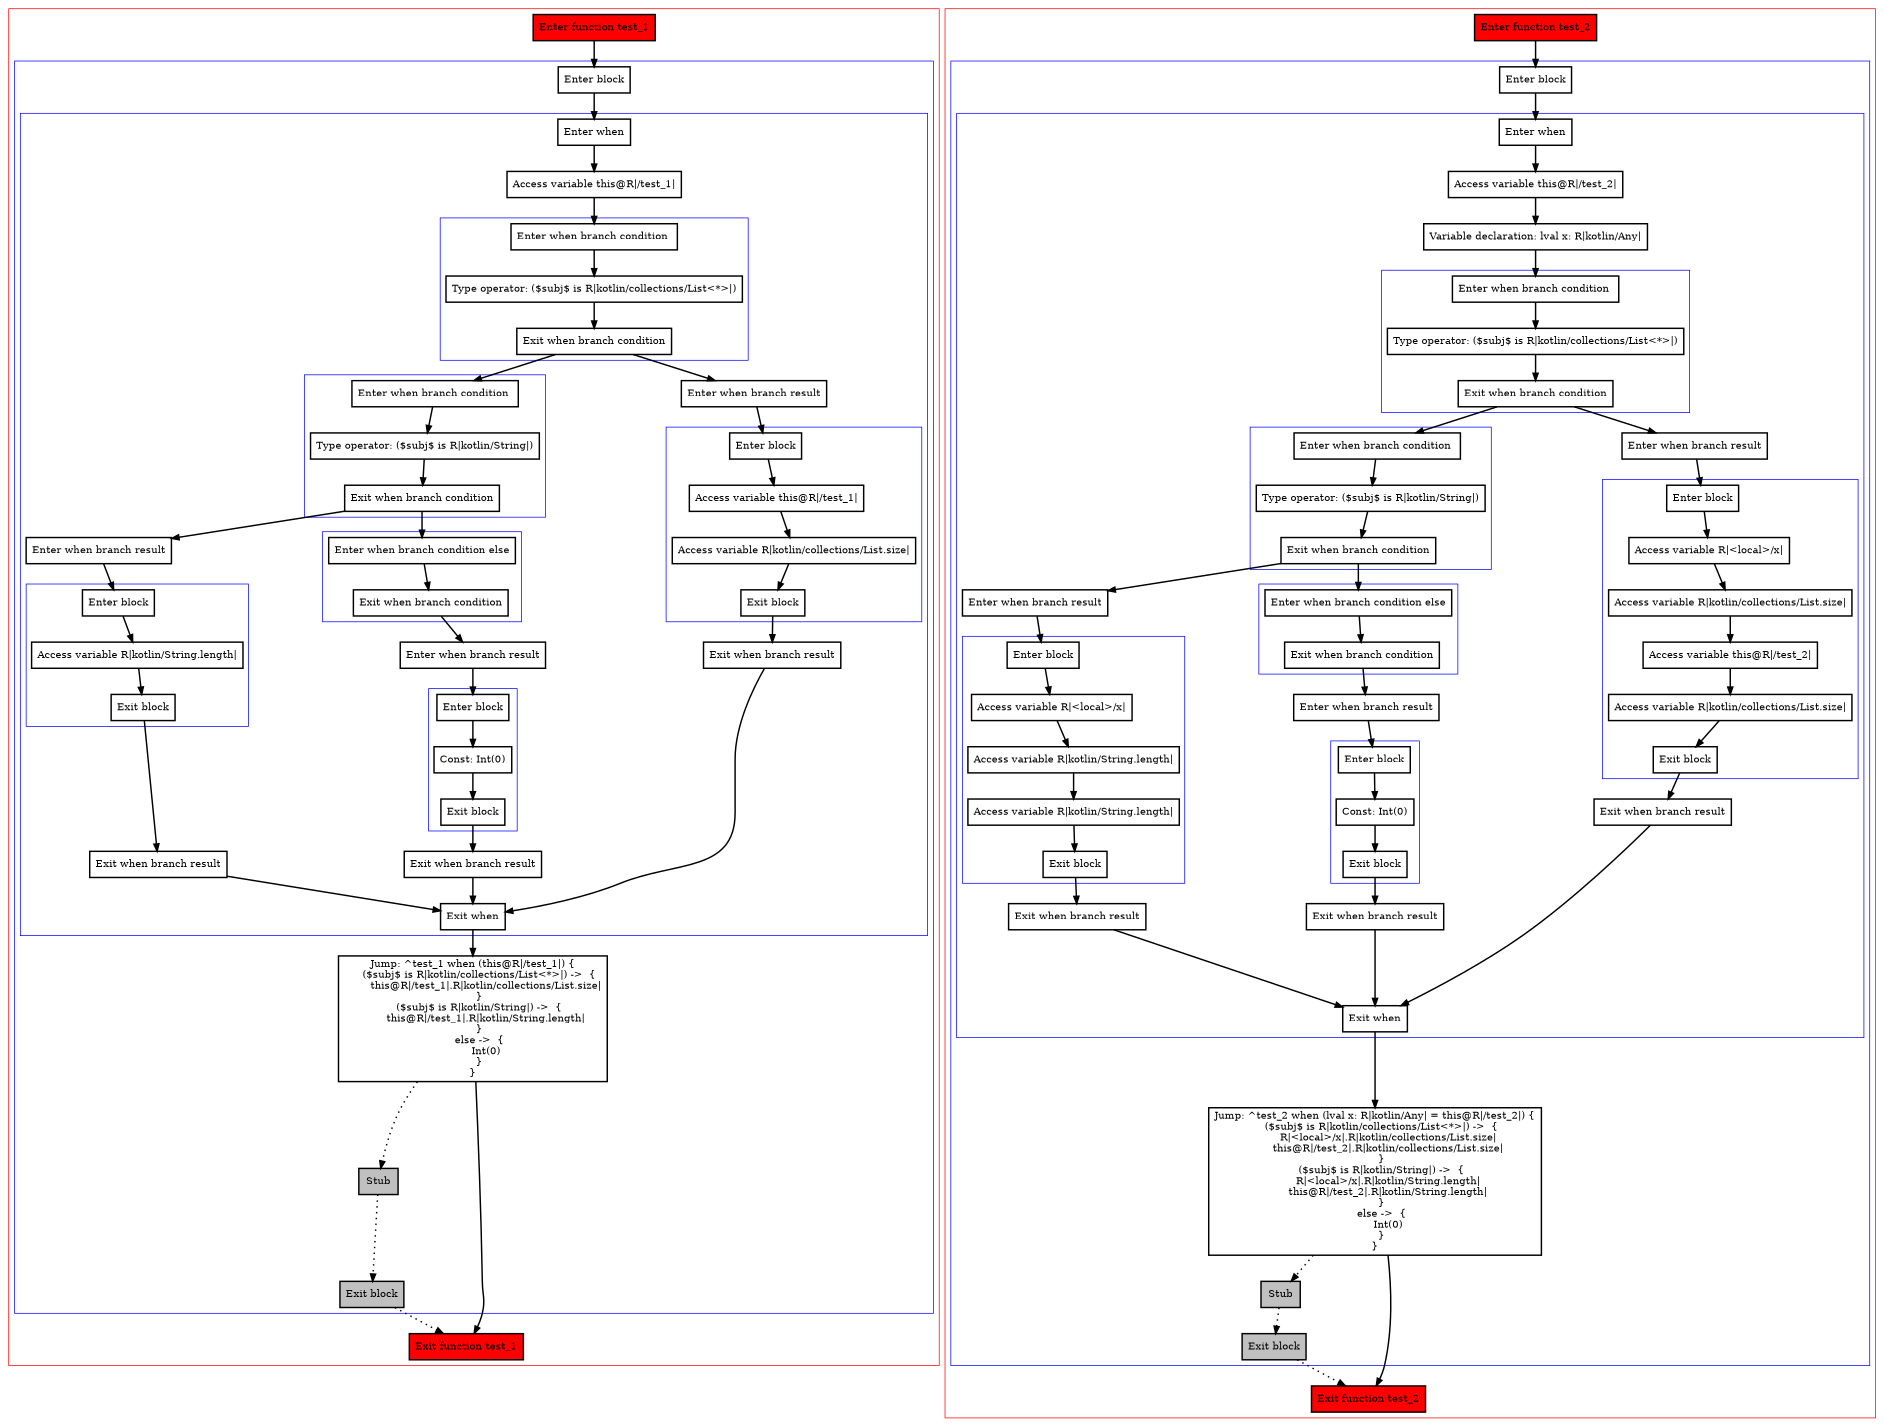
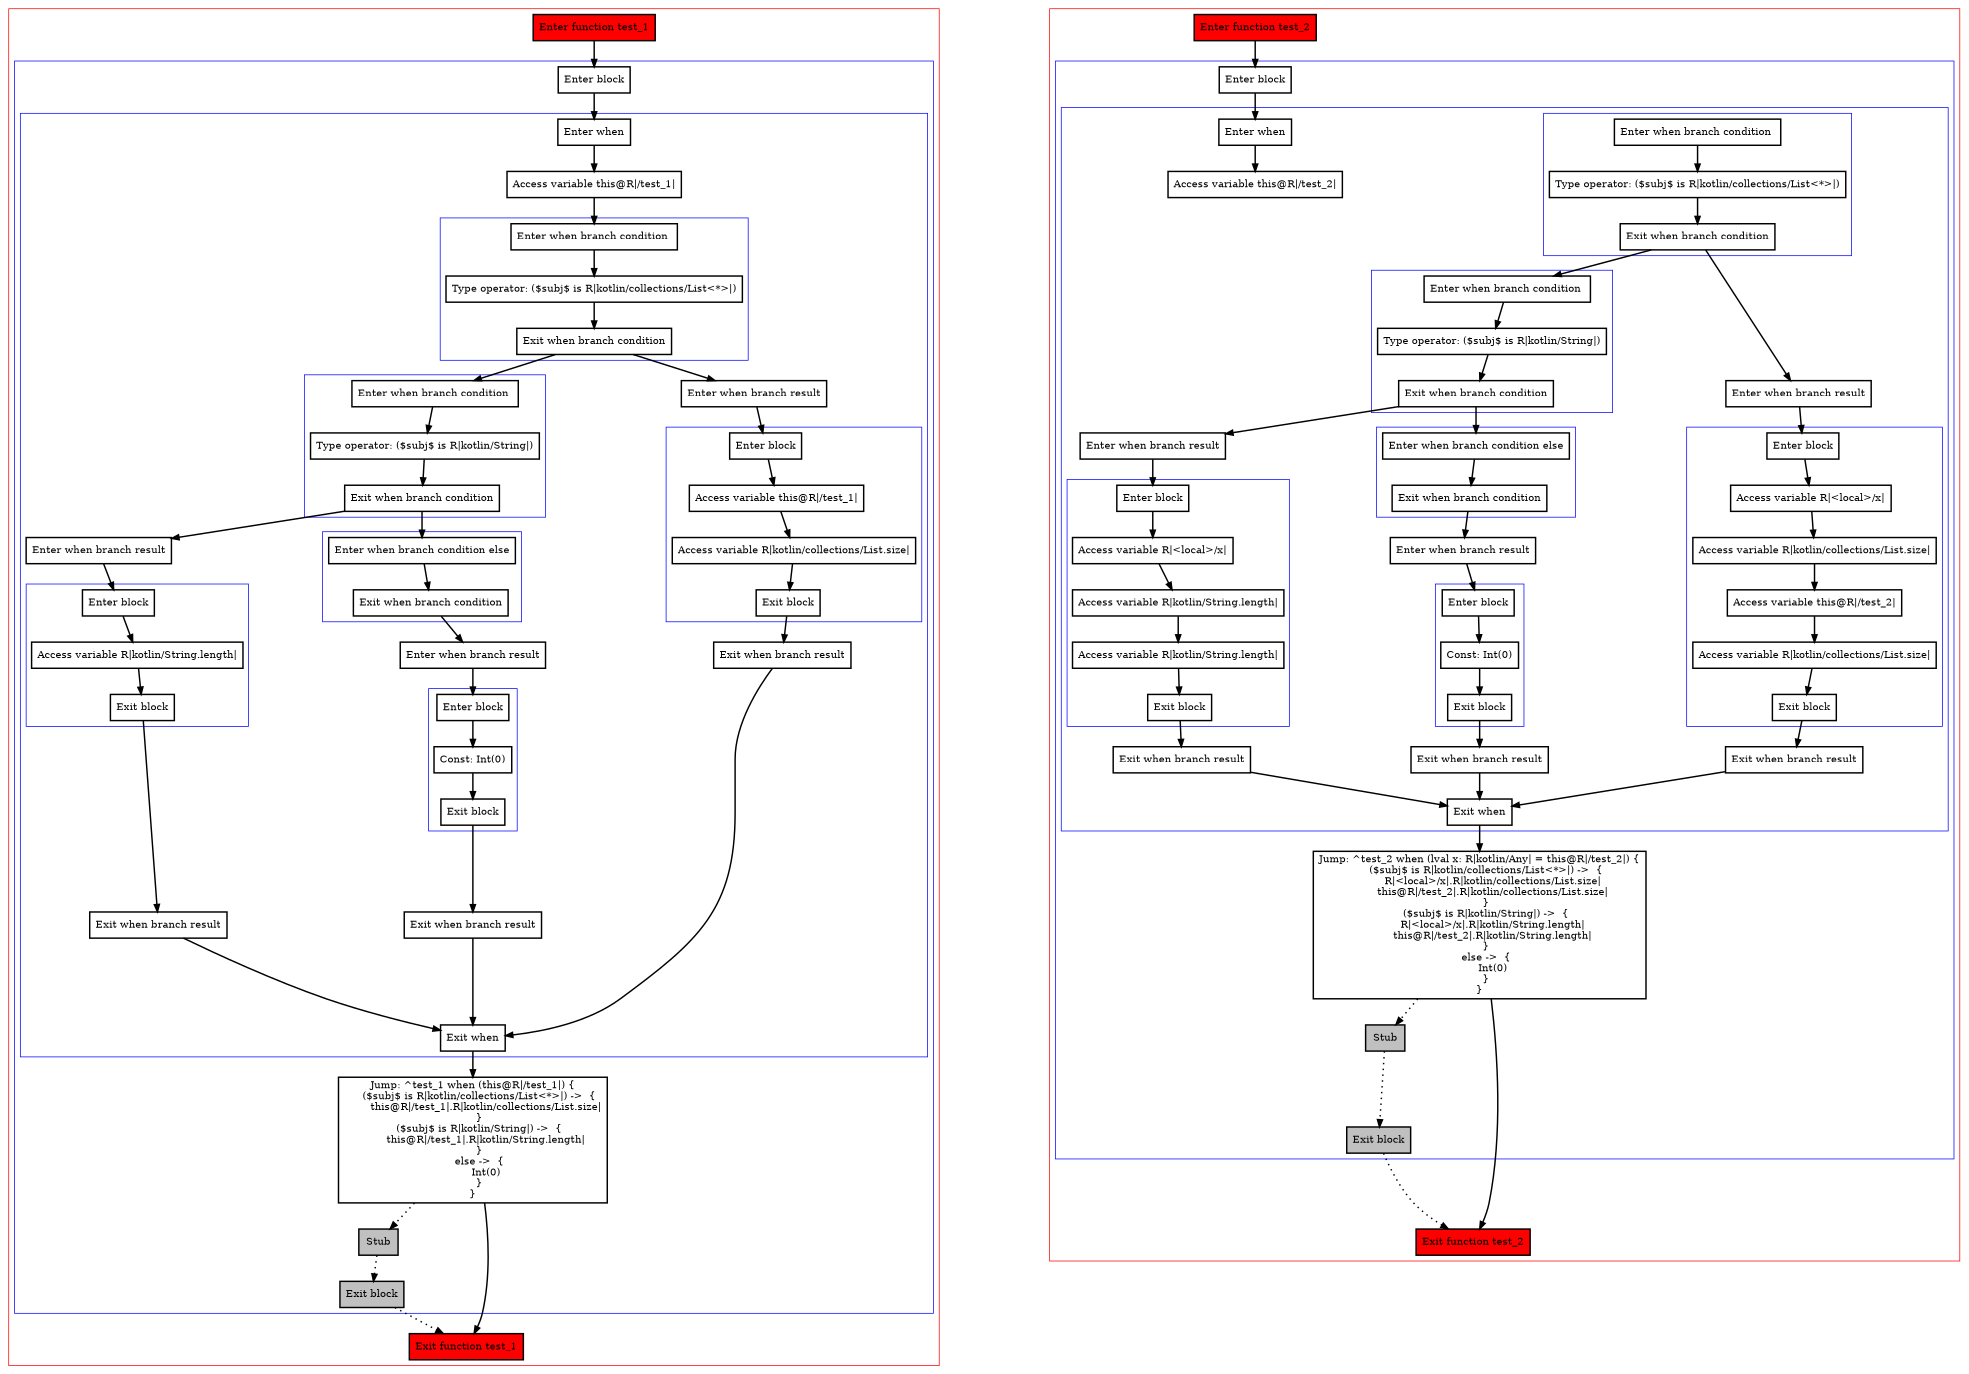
(1536, 237) -> none
